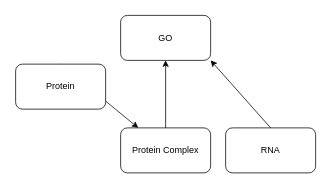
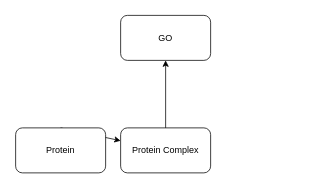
(60, 87) -> (60, 150)
(242, 96) -> none
(270, 150) -> none
